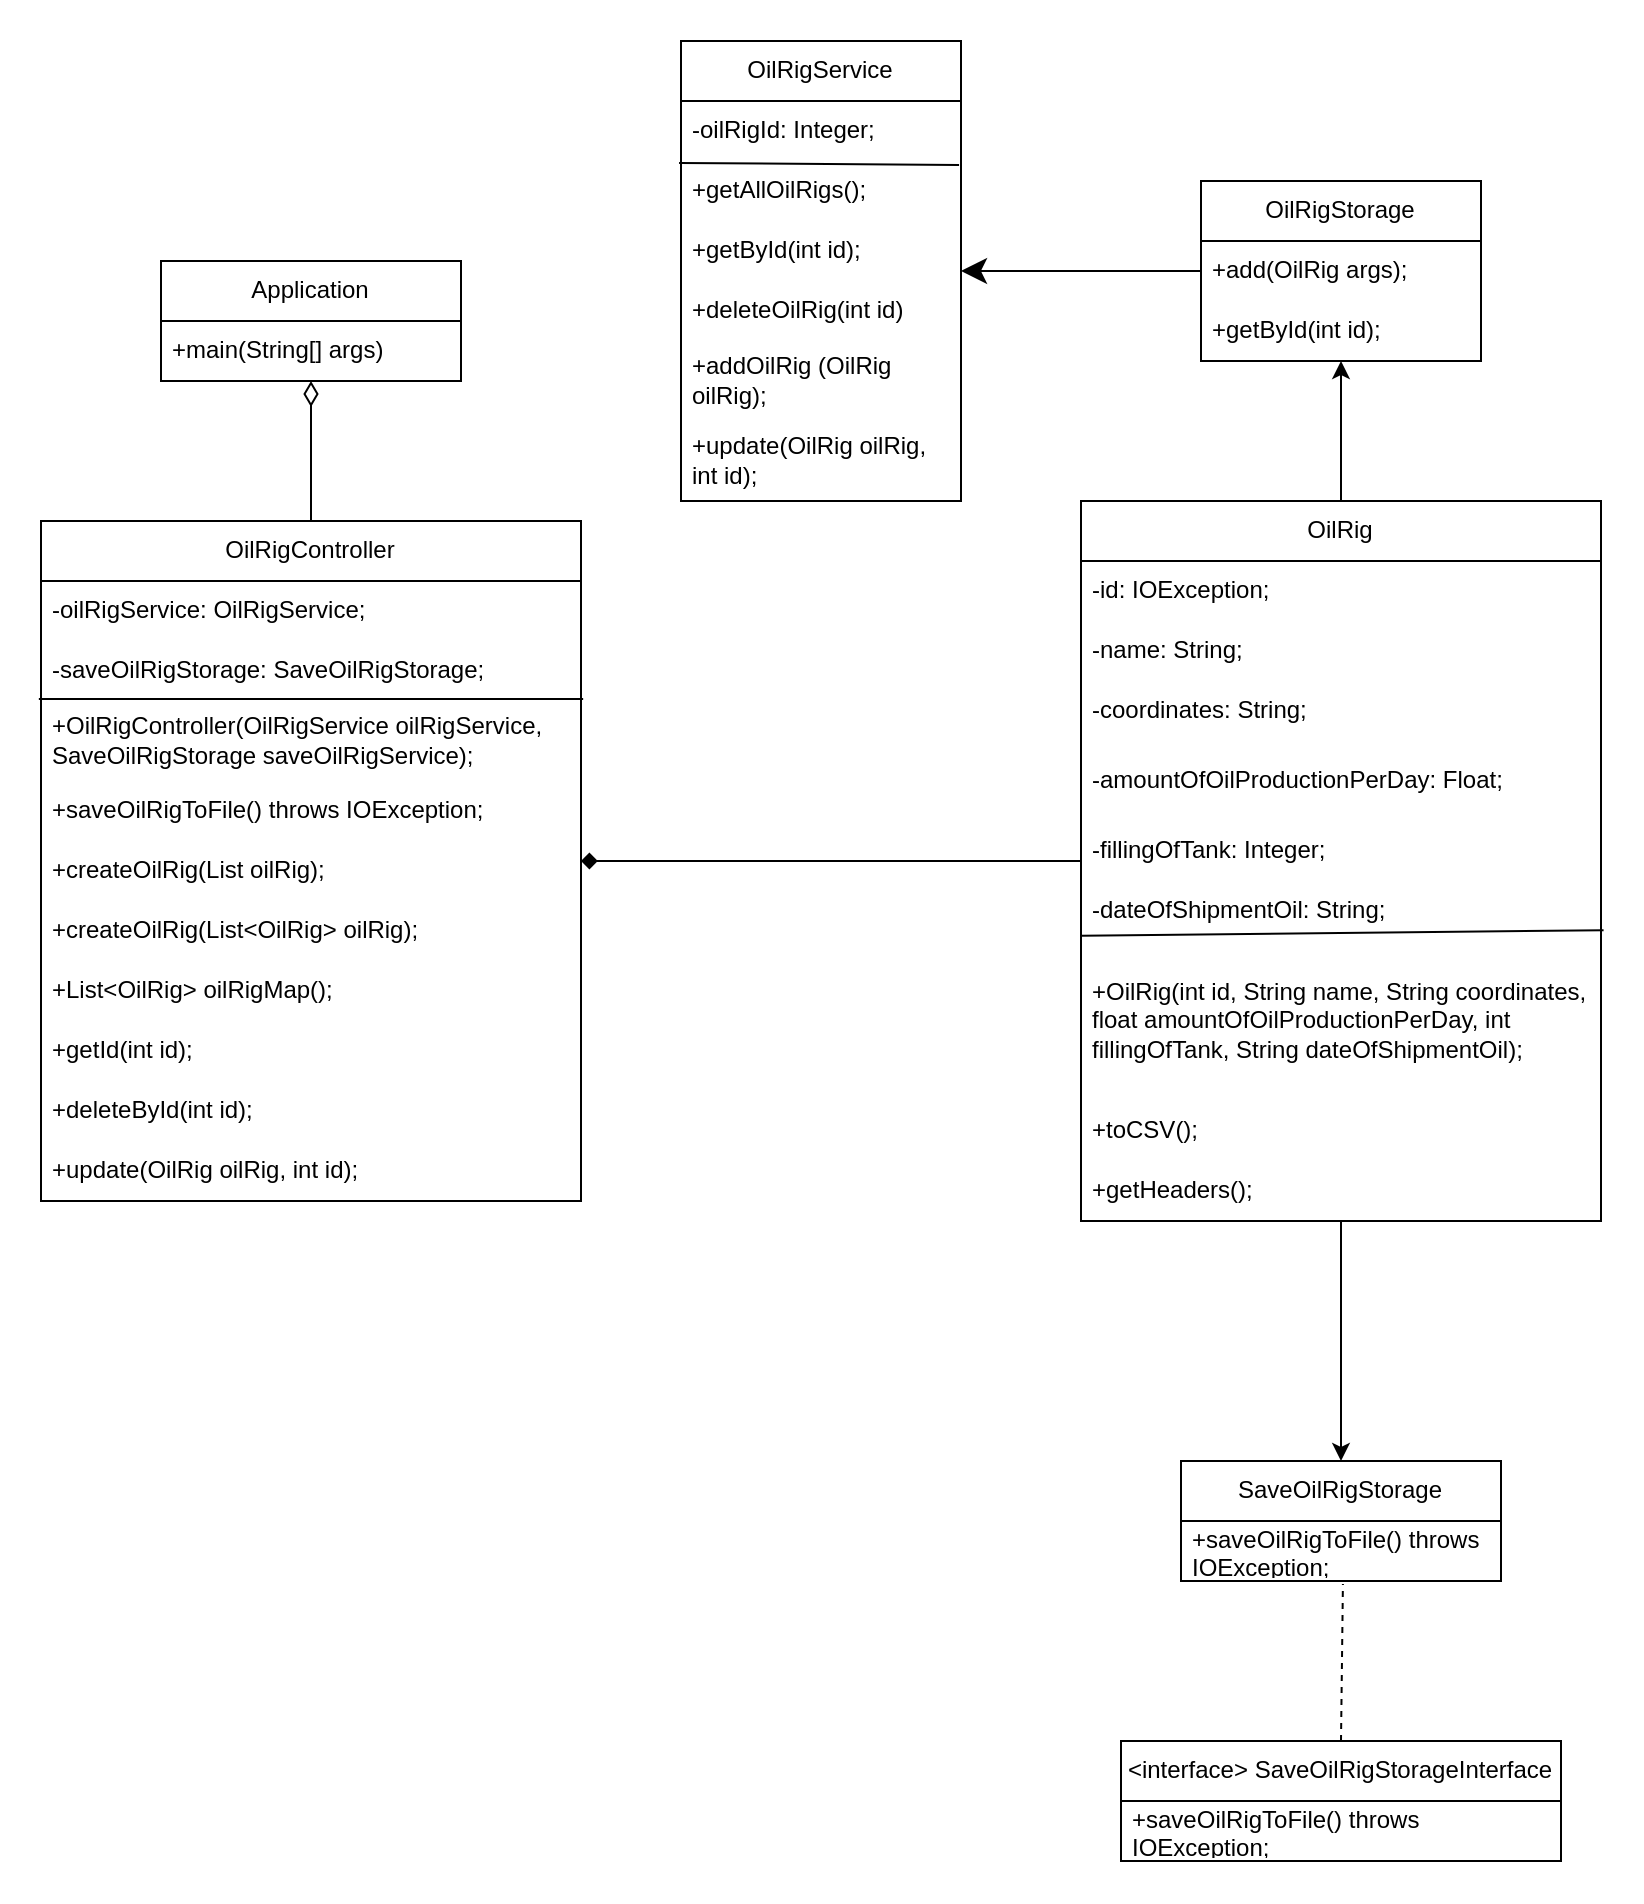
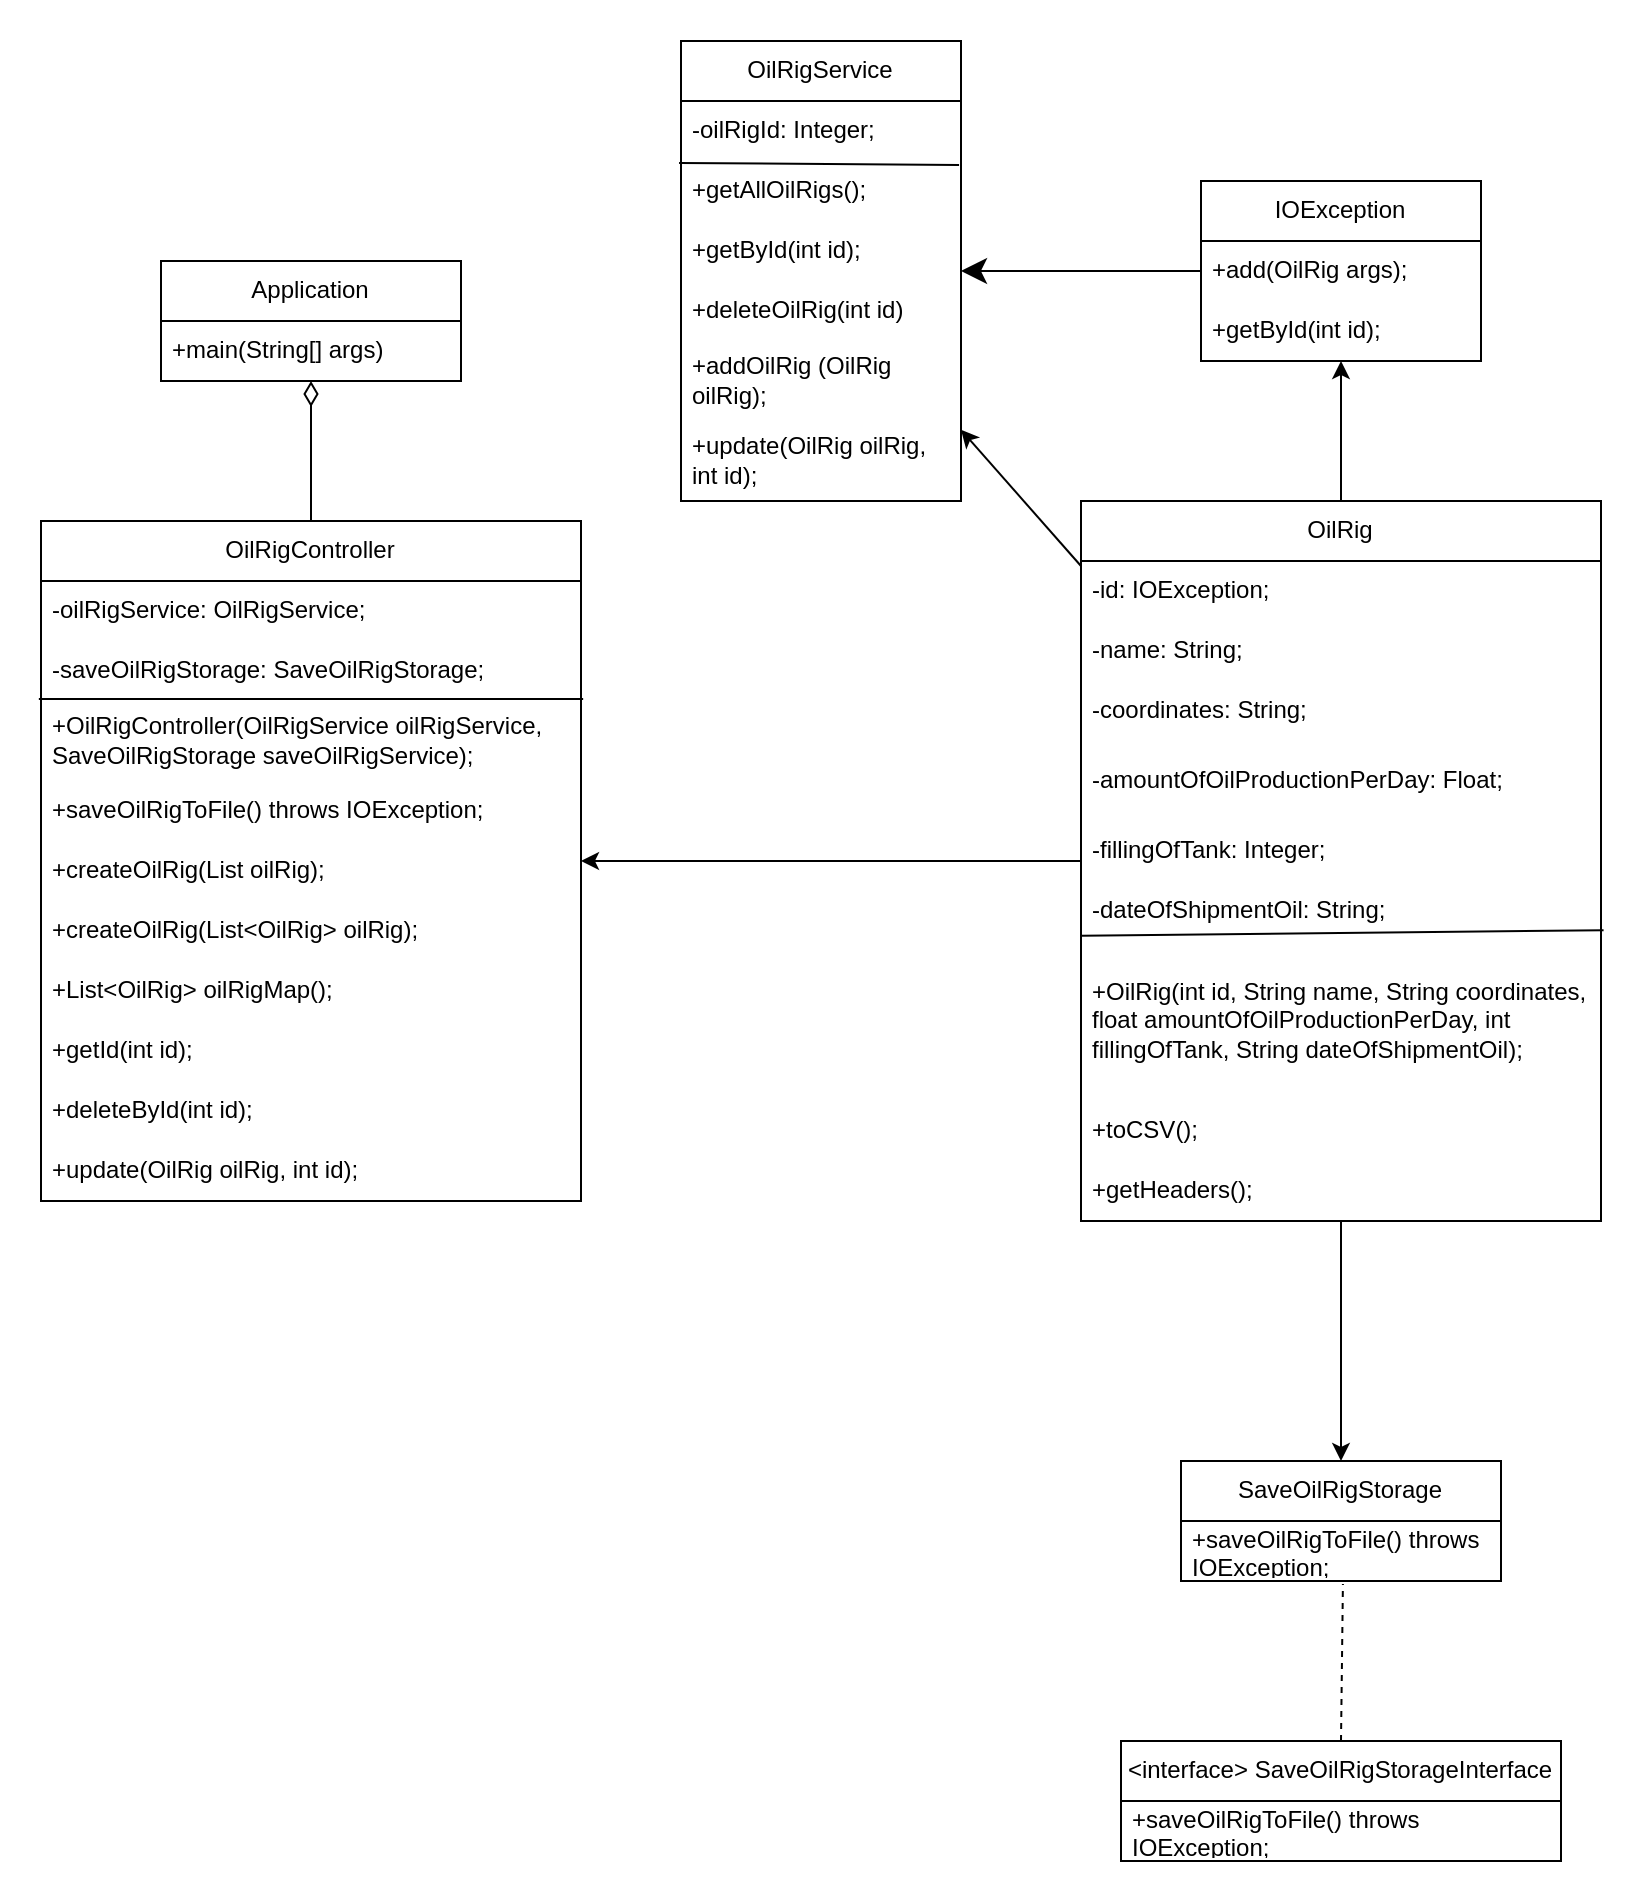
(1341, 211) -> (1341, 211)
none -> (1024, 501)
(597, 861) -> (596, 861)
